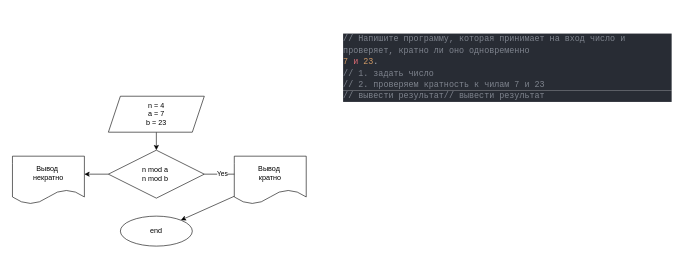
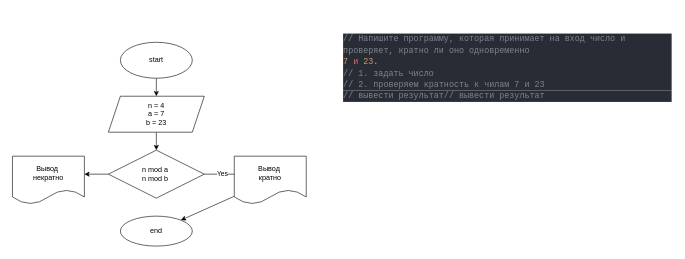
none -> (156, 60)
none -> (156, 85)
